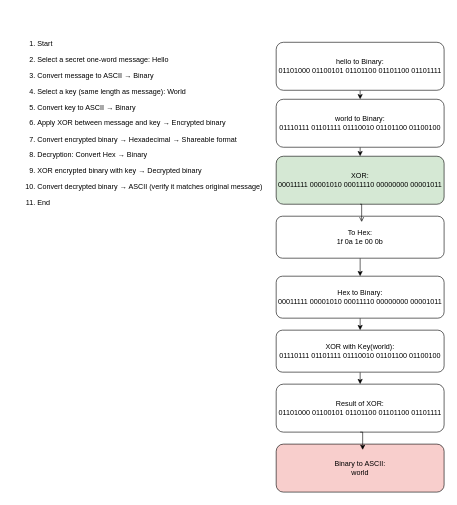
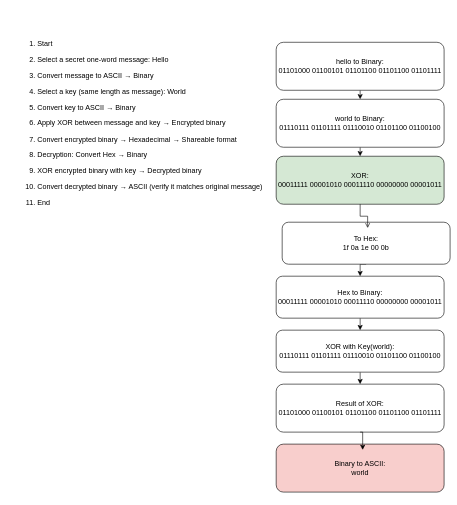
(360, 237) -> (366, 243)
